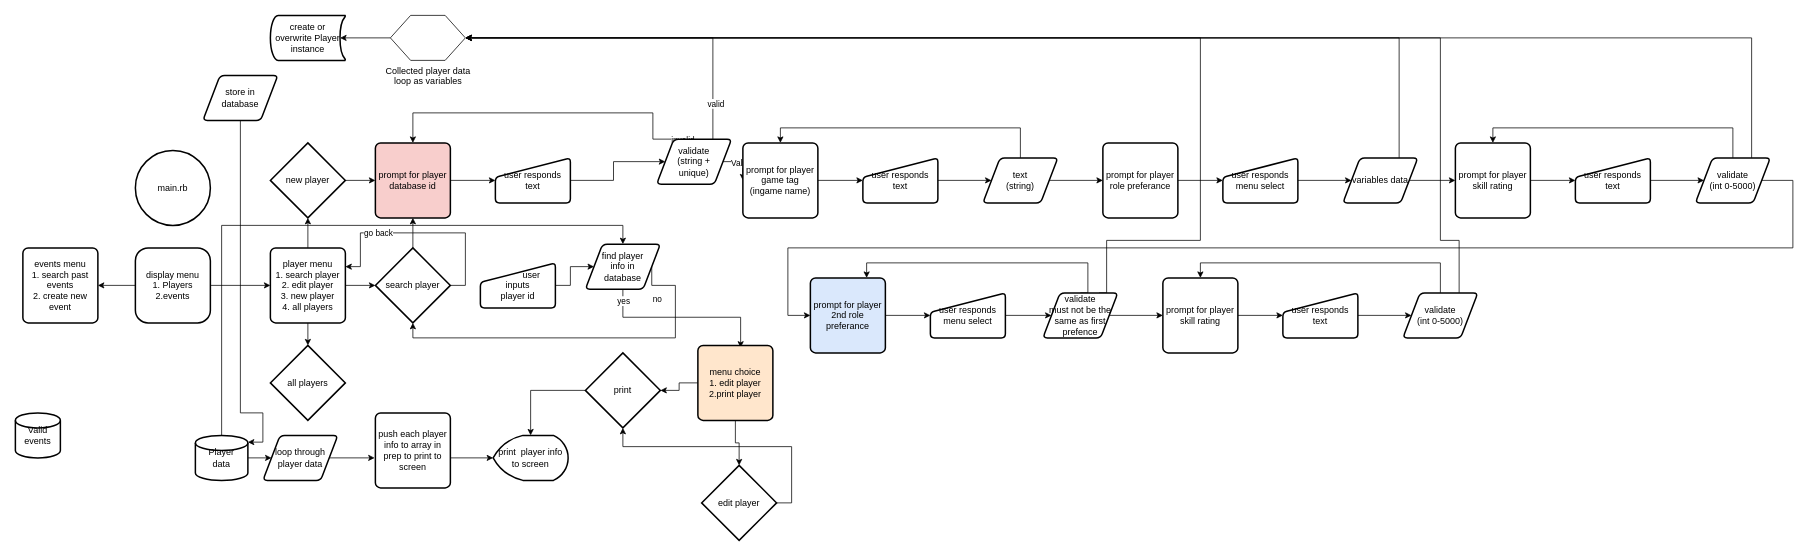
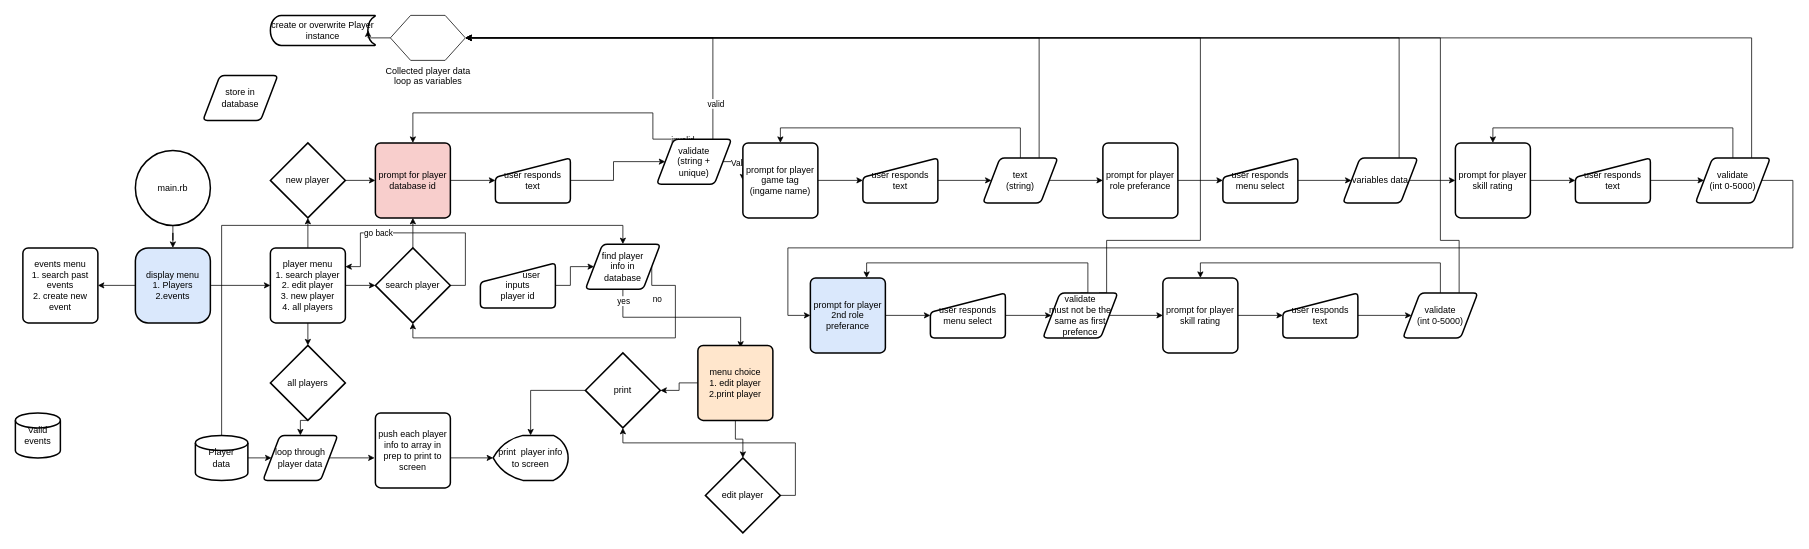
(308, 38) -> (323, 30)
none -> (1039, 99)
none -> (173, 237)
(240, 268) -> none
(173, 285) -> (173, 285)
none -> (300, 421)
(739, 503) -> (743, 495)
